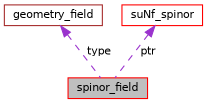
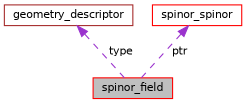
(53, 15) -> (69, 15)
(162, 15) -> (197, 15)
